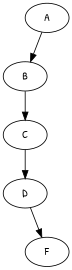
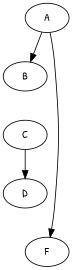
(25, 102) -> none
(35, 219) -> (58, 131)
